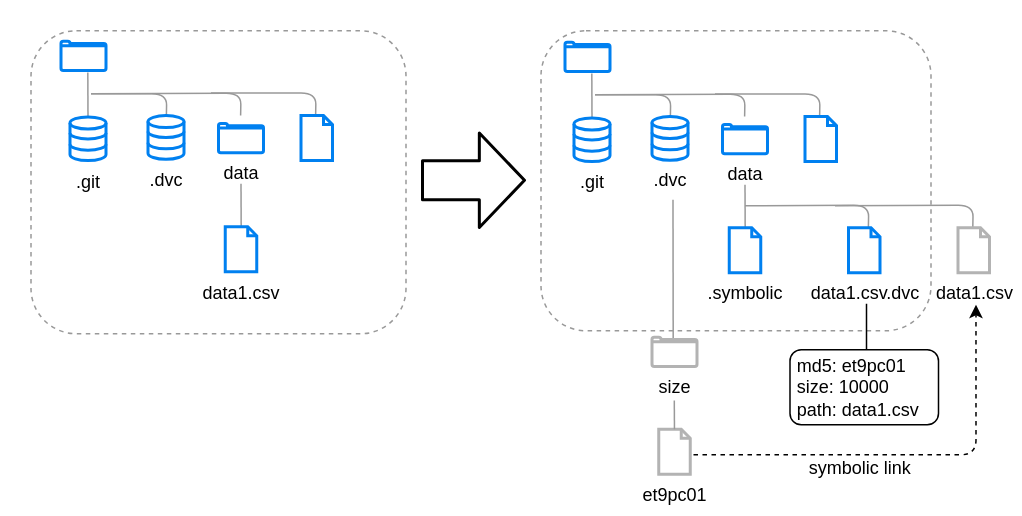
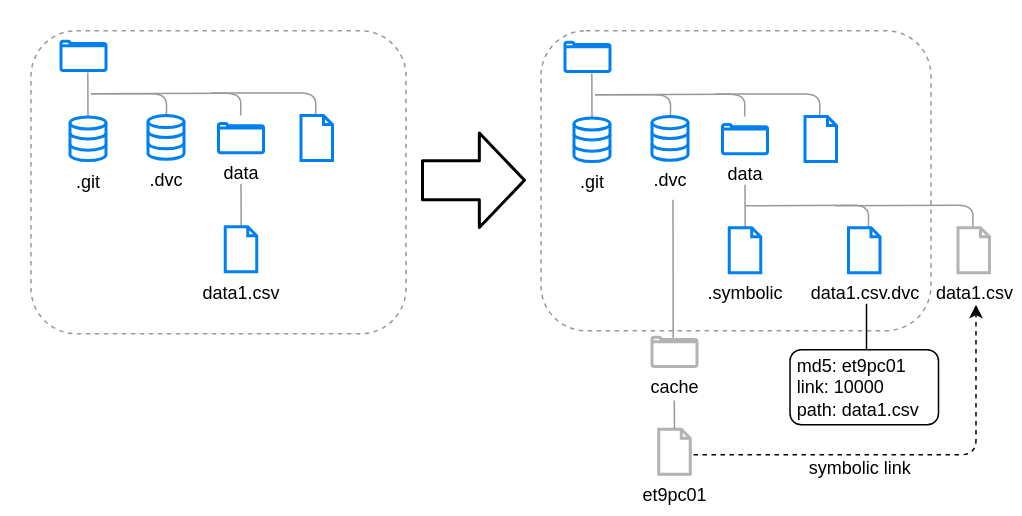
(675, 388) -> (675, 388)
(866, 388) -> (866, 388)
